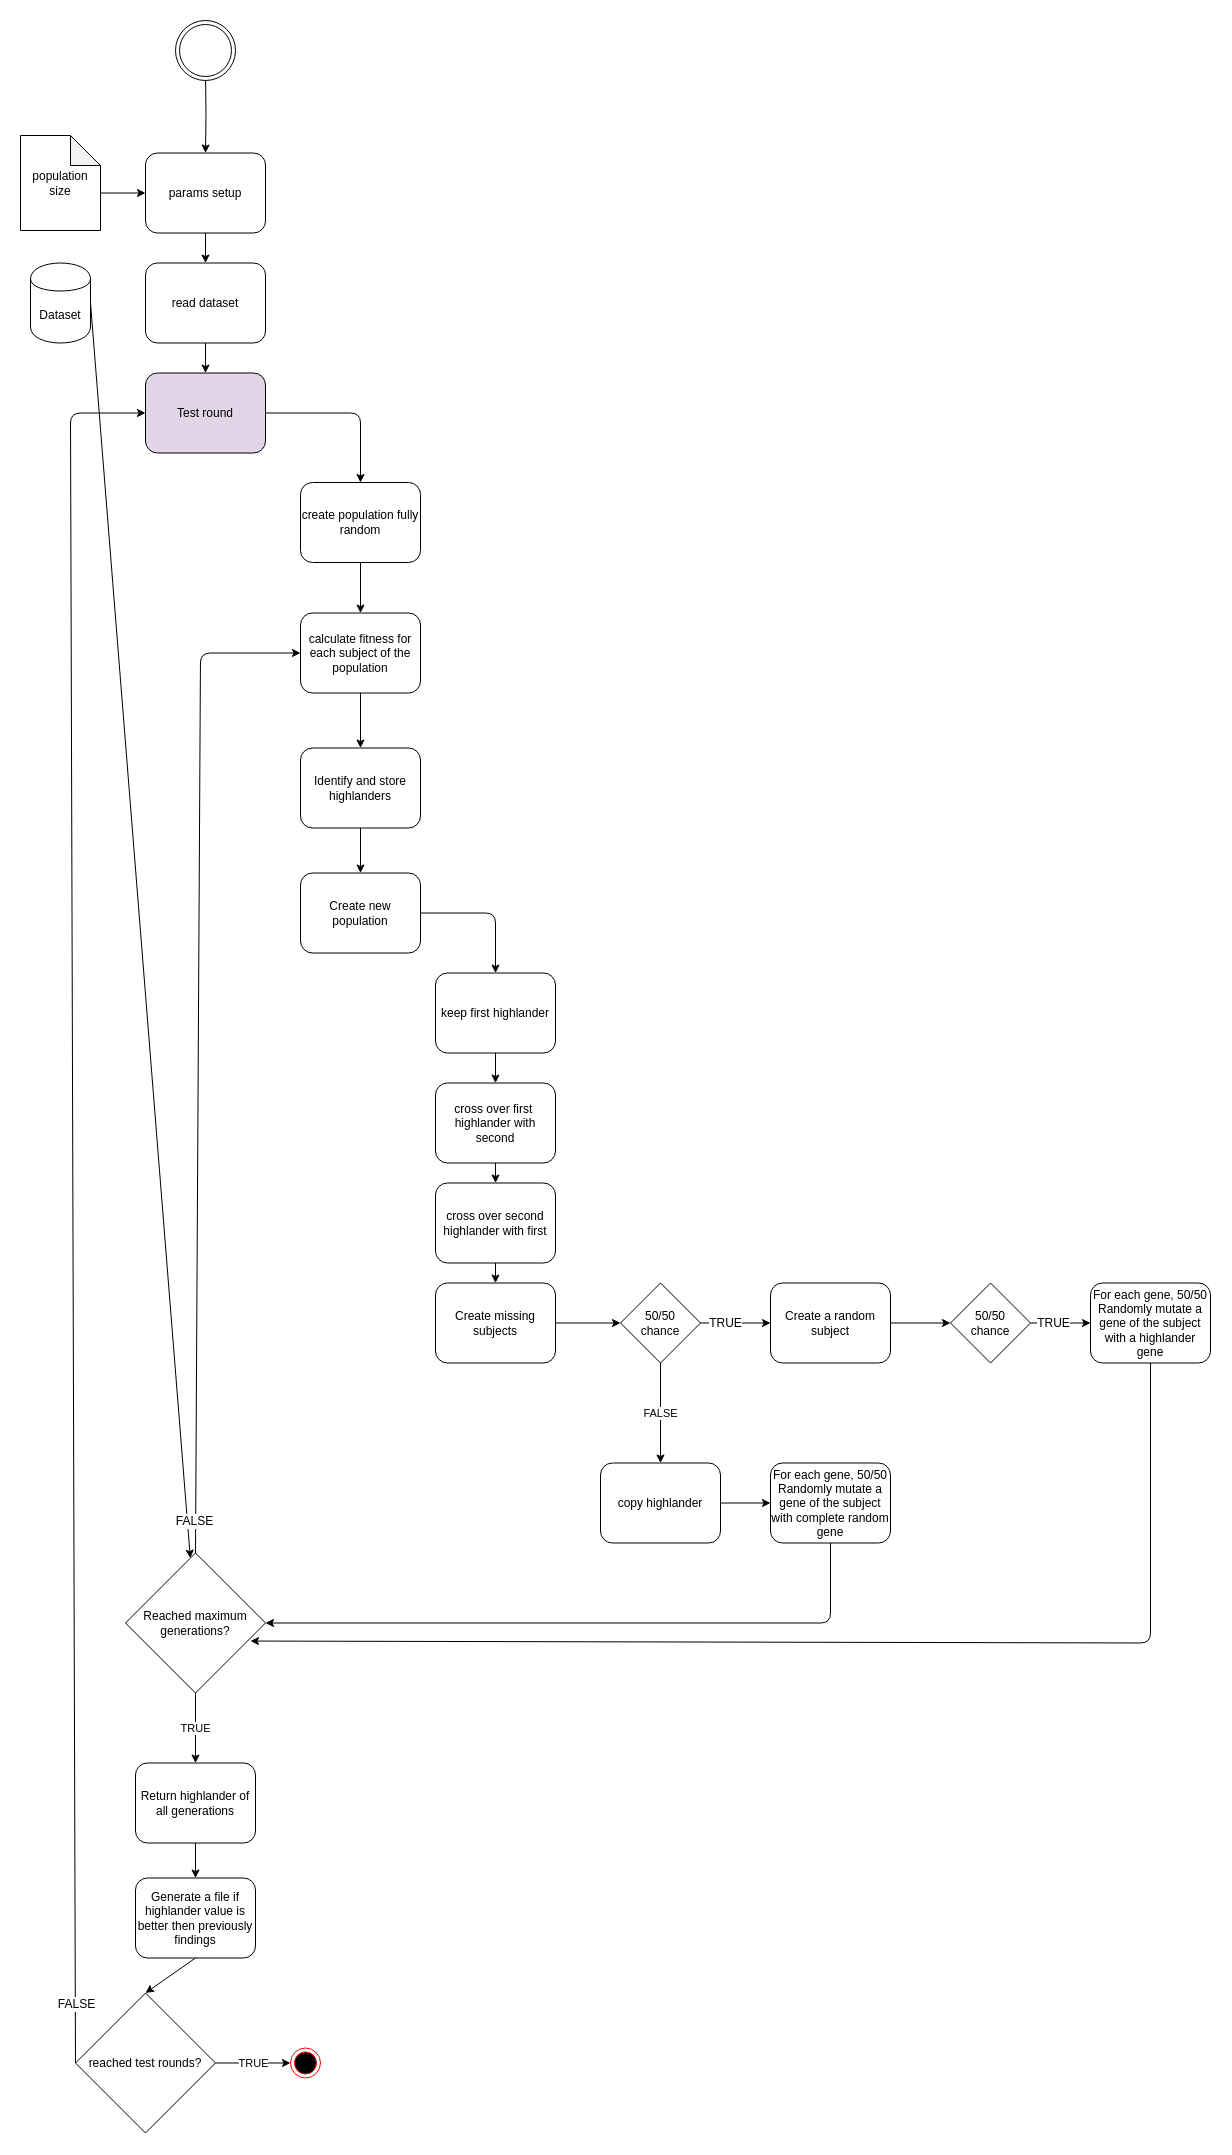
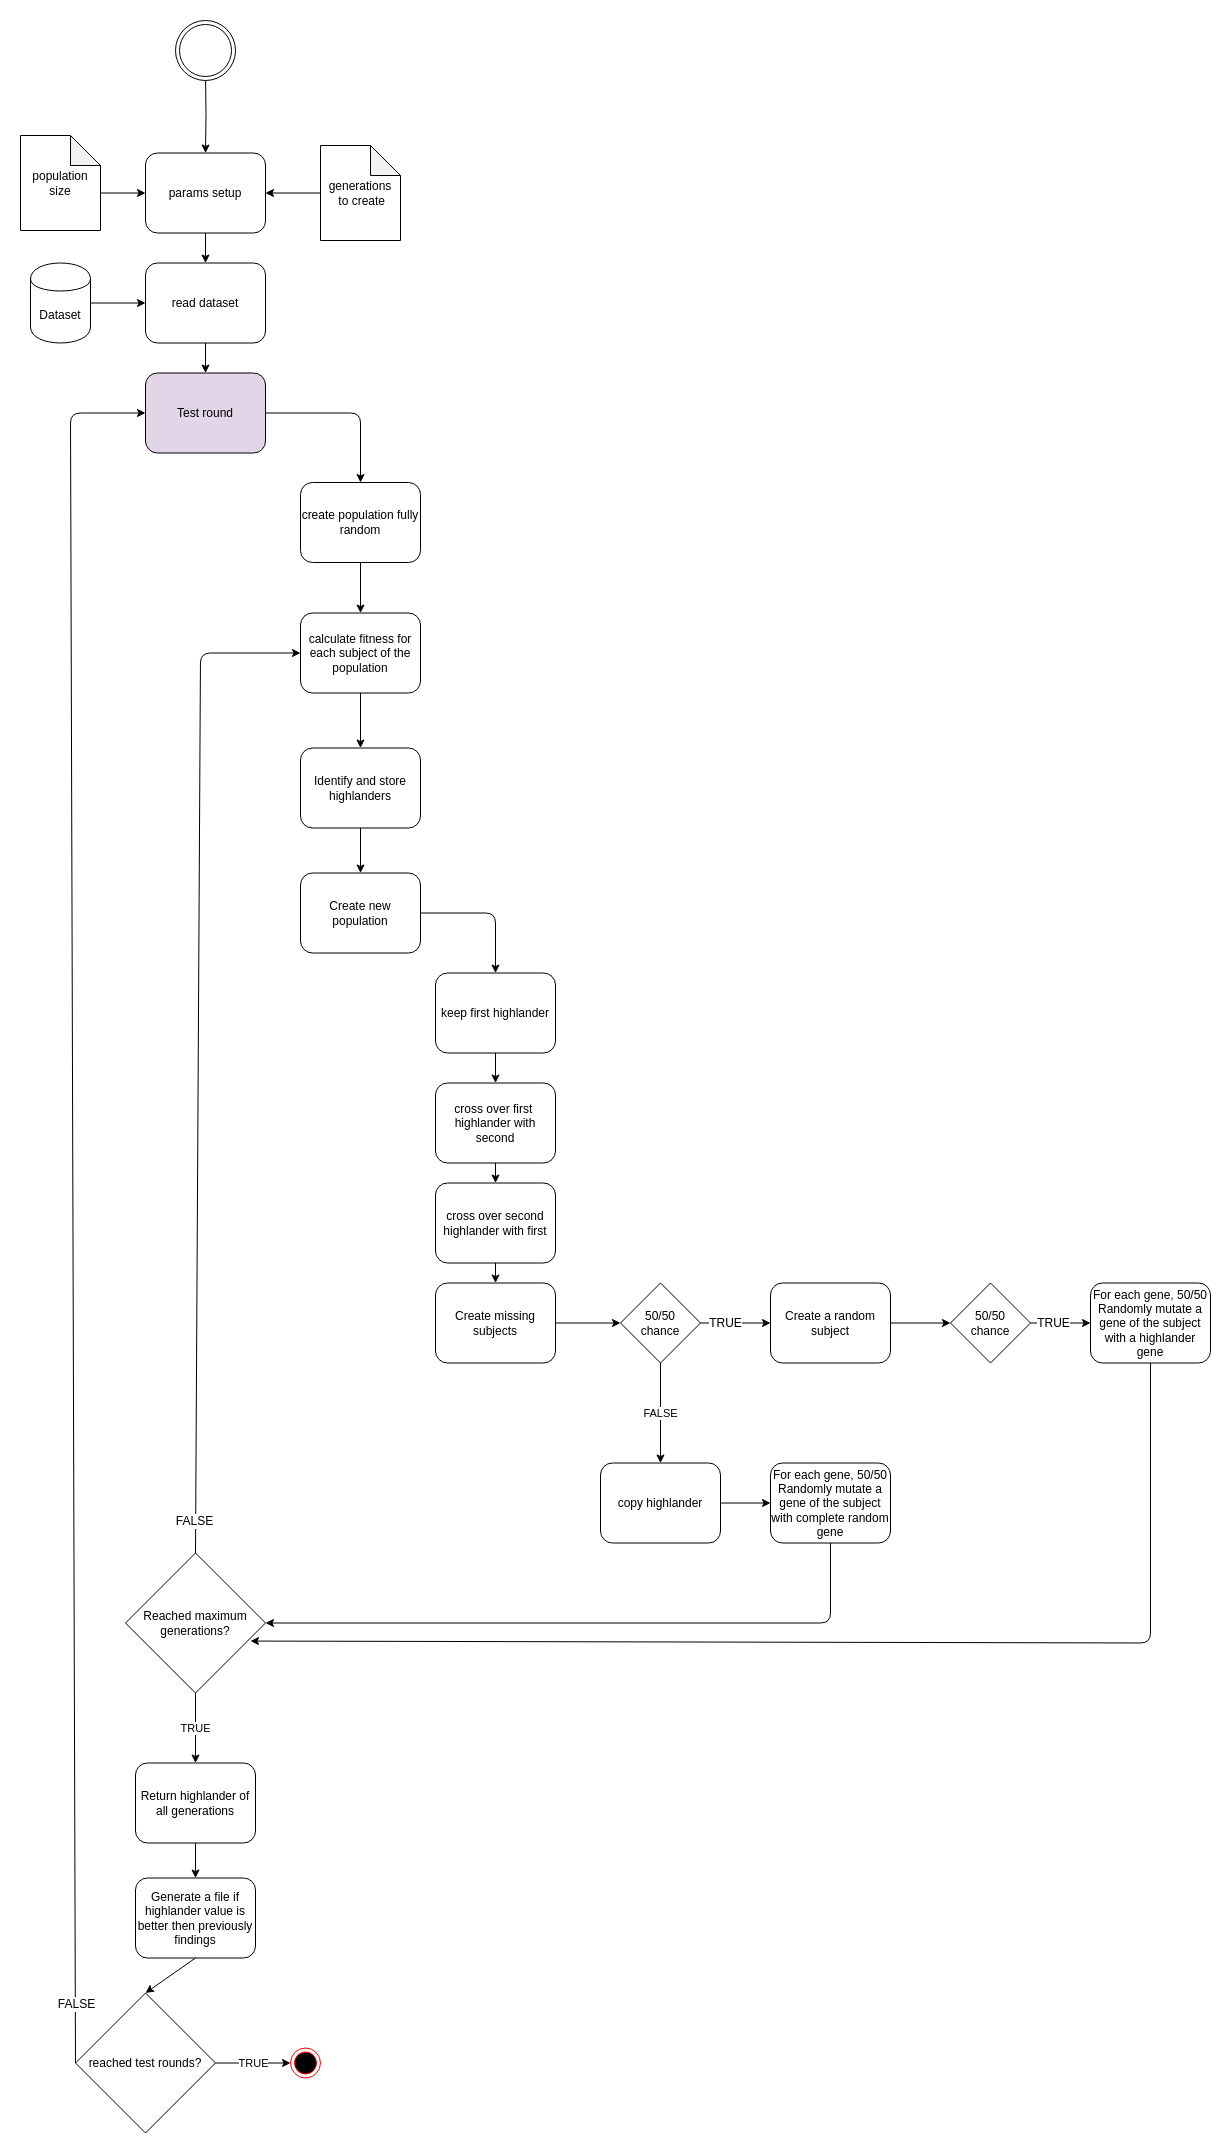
none -> (296, 193)
none -> (361, 193)
(139, 908) -> (115, 303)
